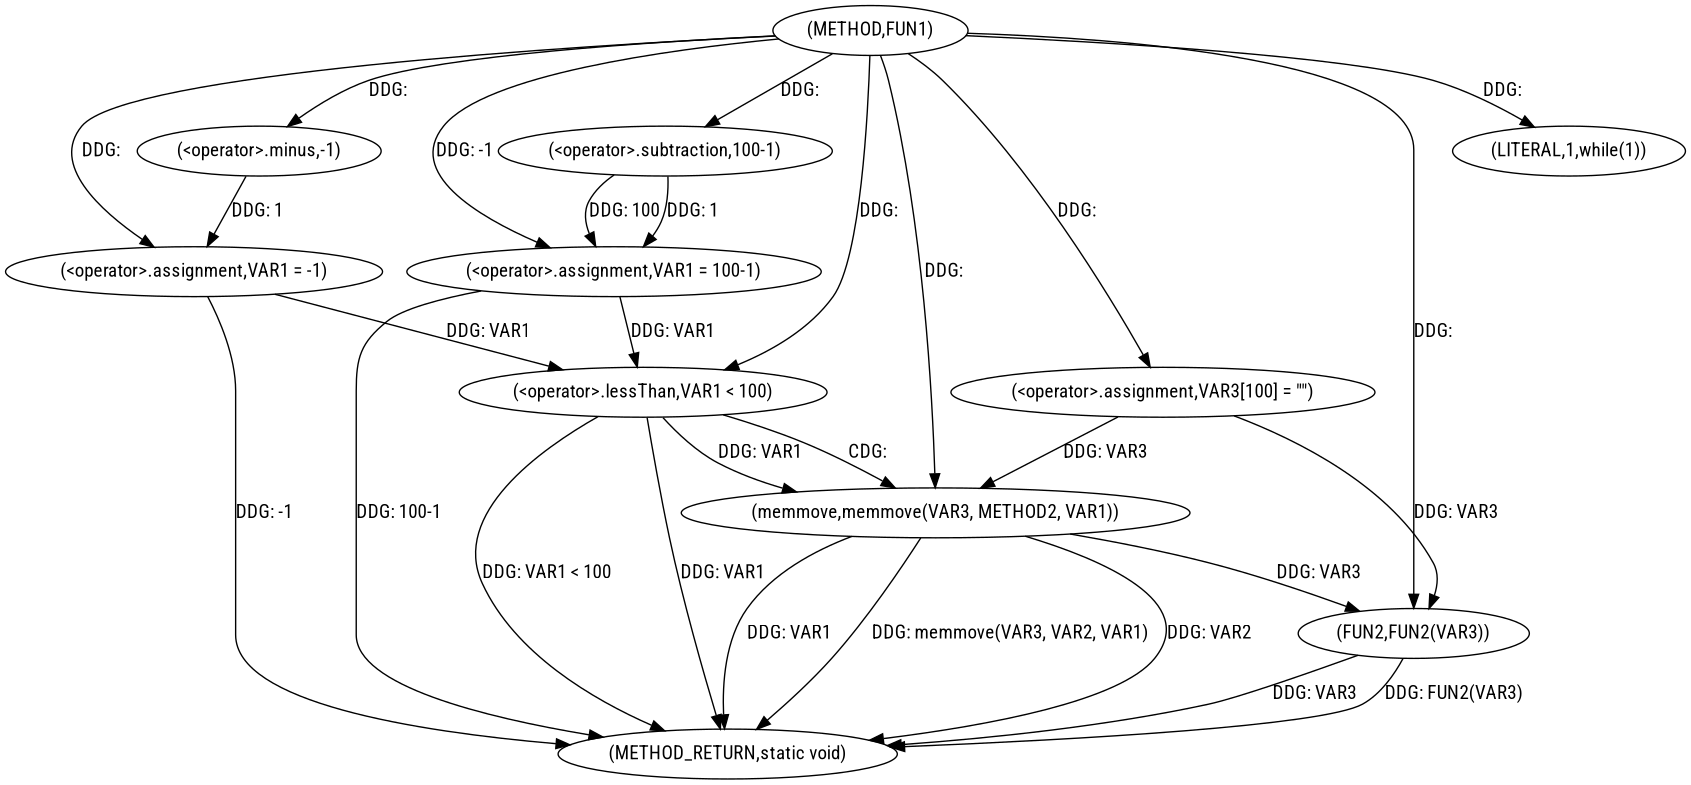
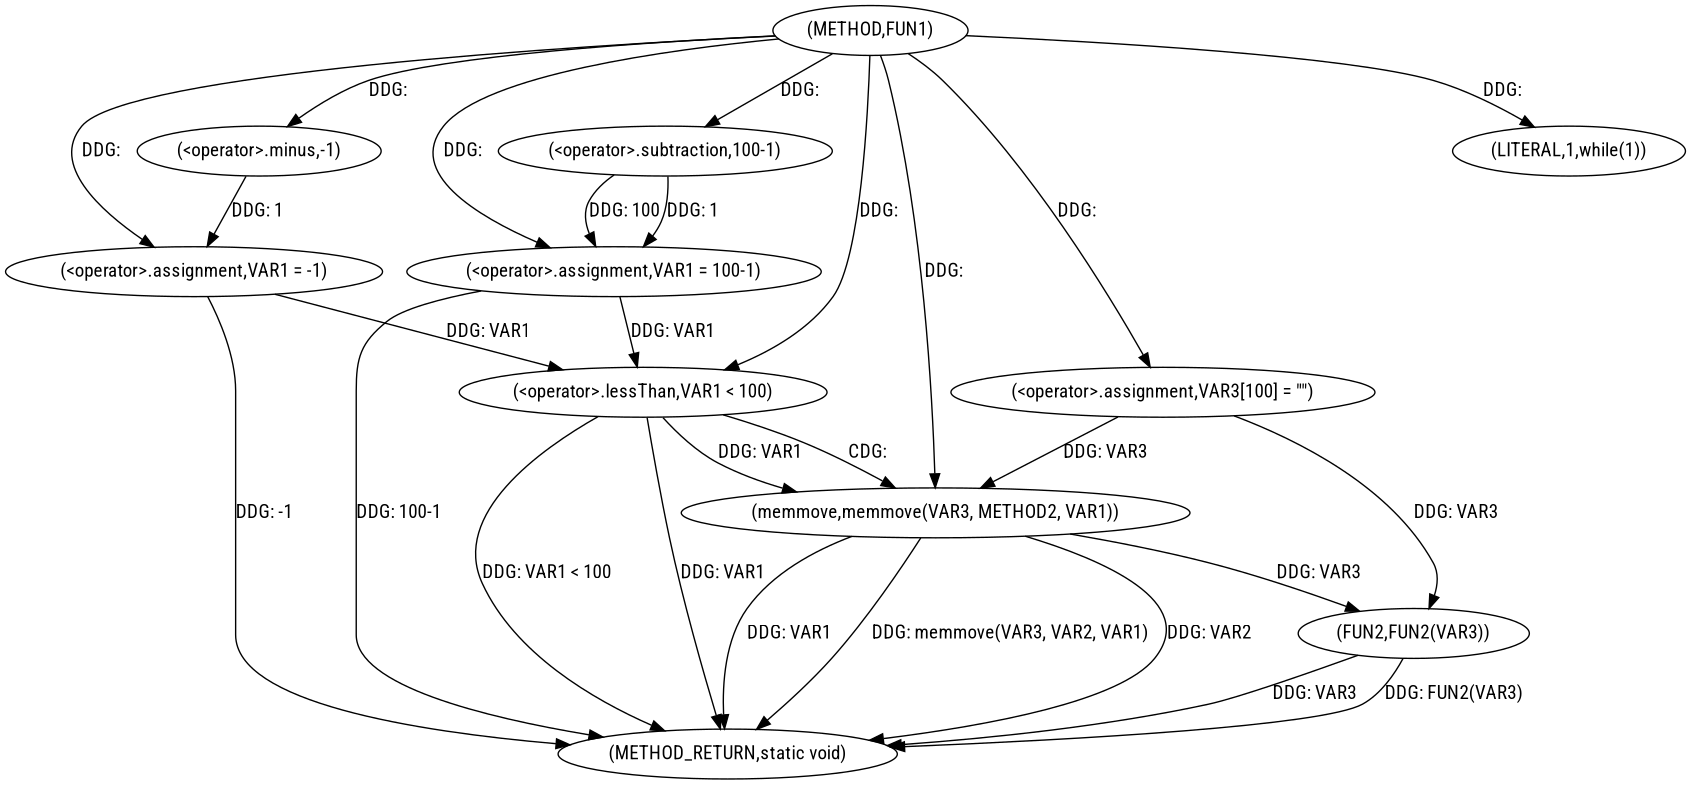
(1407, 133) -> none
(465, 151) -> (465, 151)
